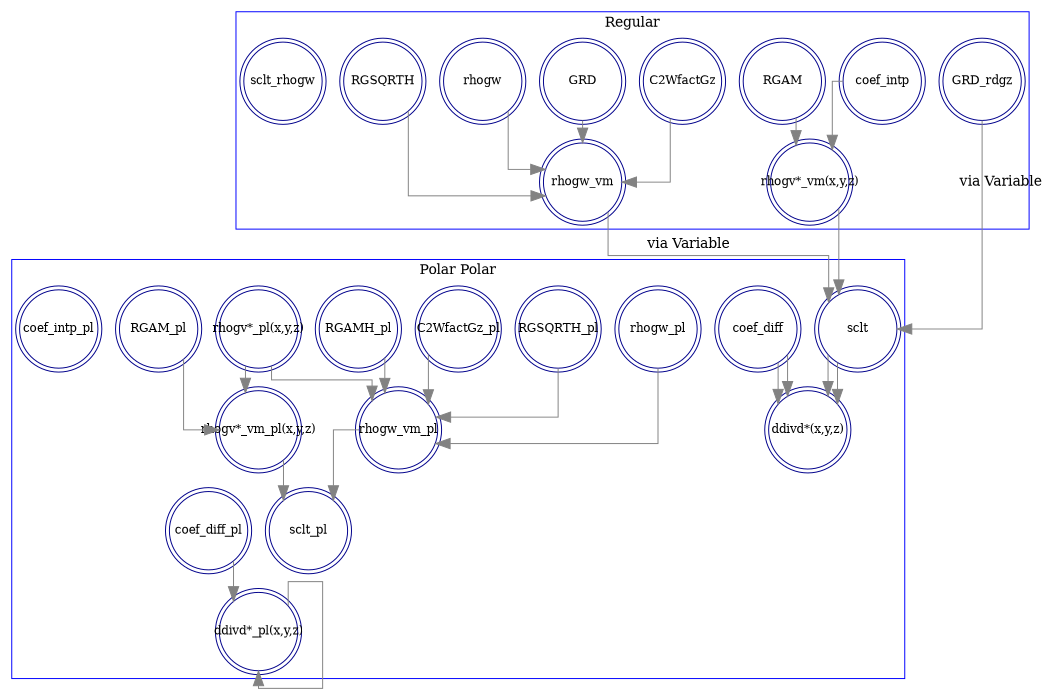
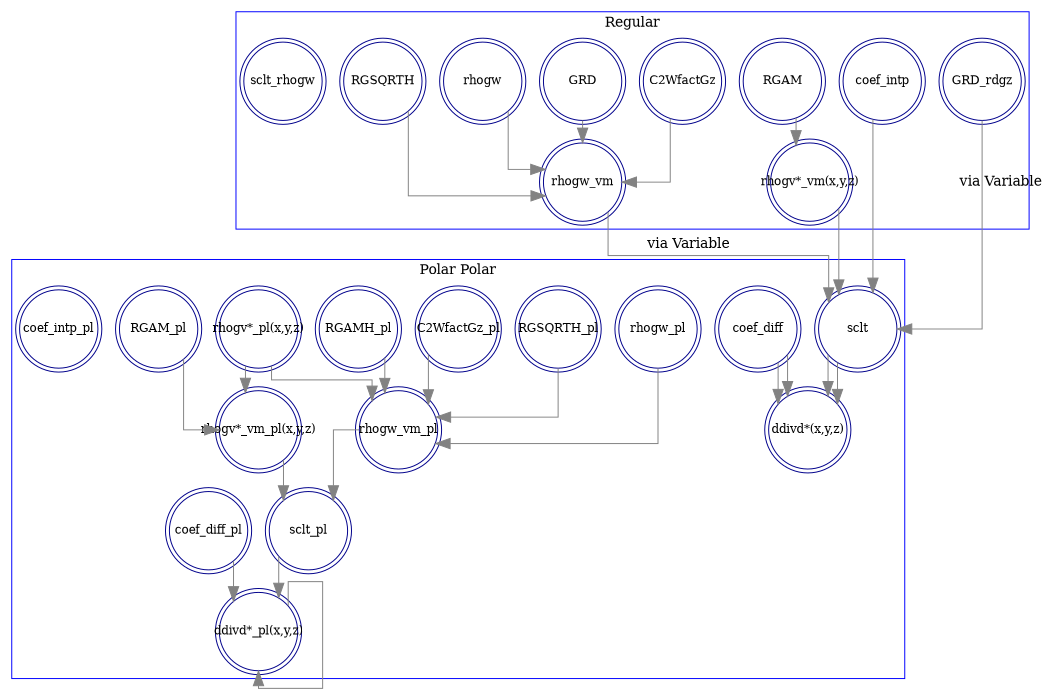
(832, 103) -> (873, 199)
none -> (279, 570)
